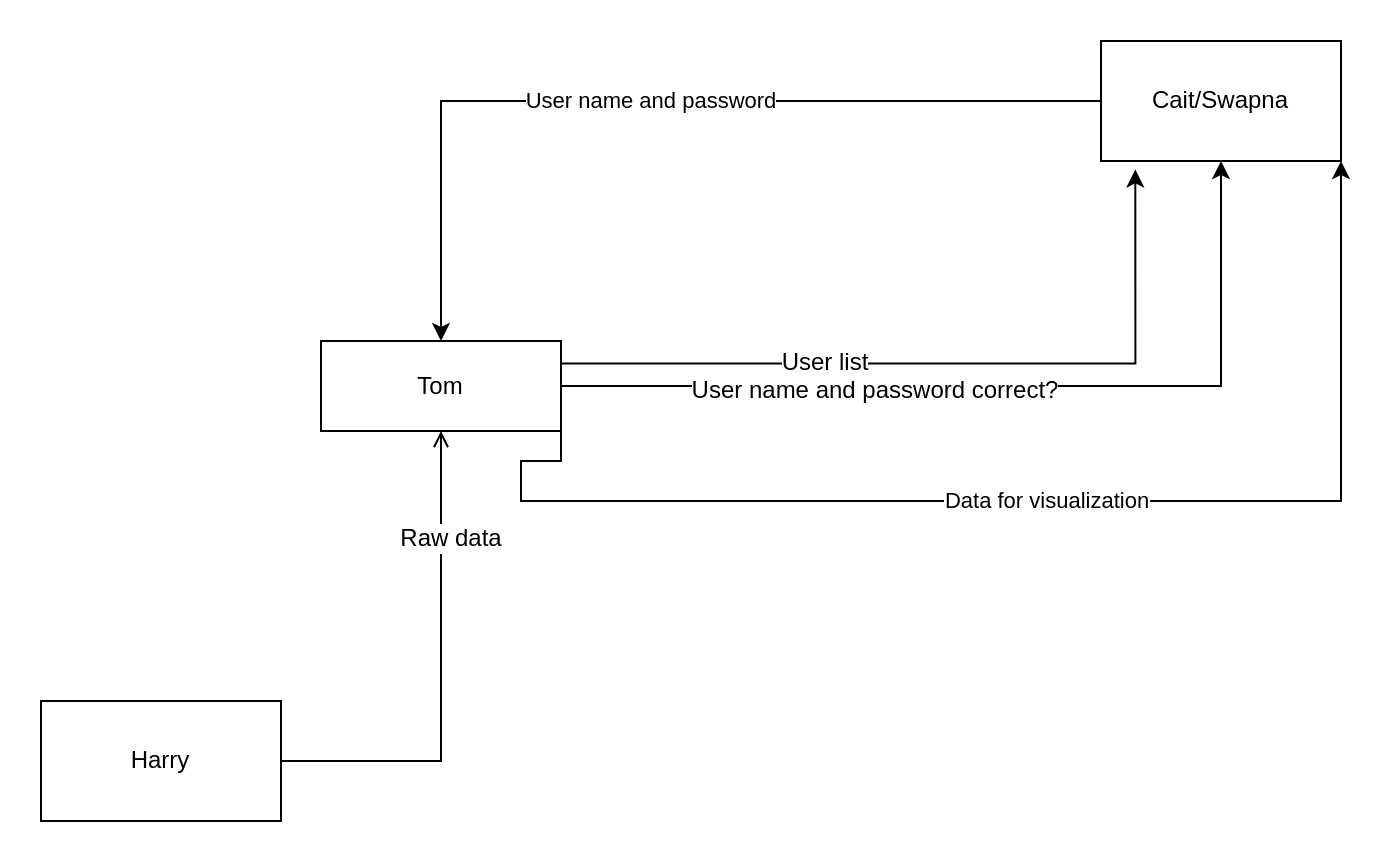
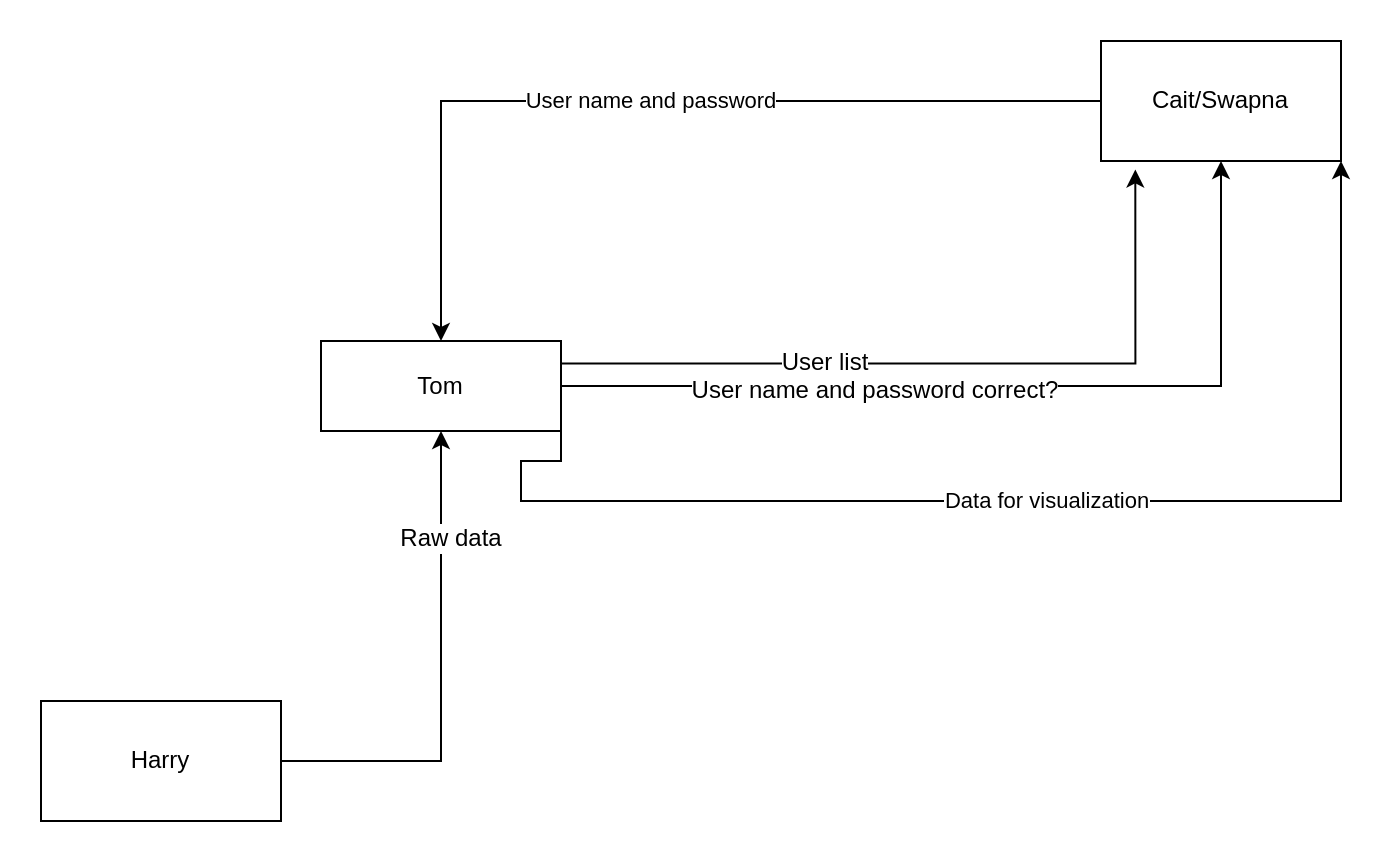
(441, 442) -> (441, 446)
